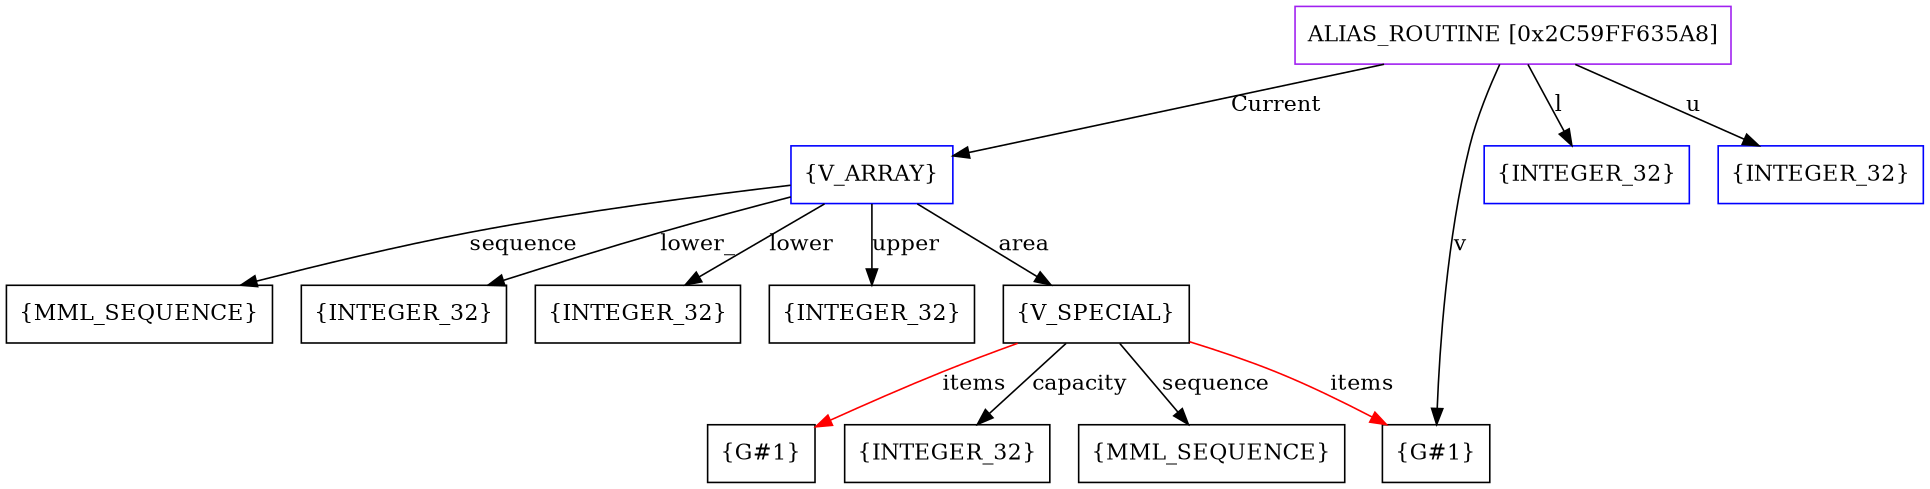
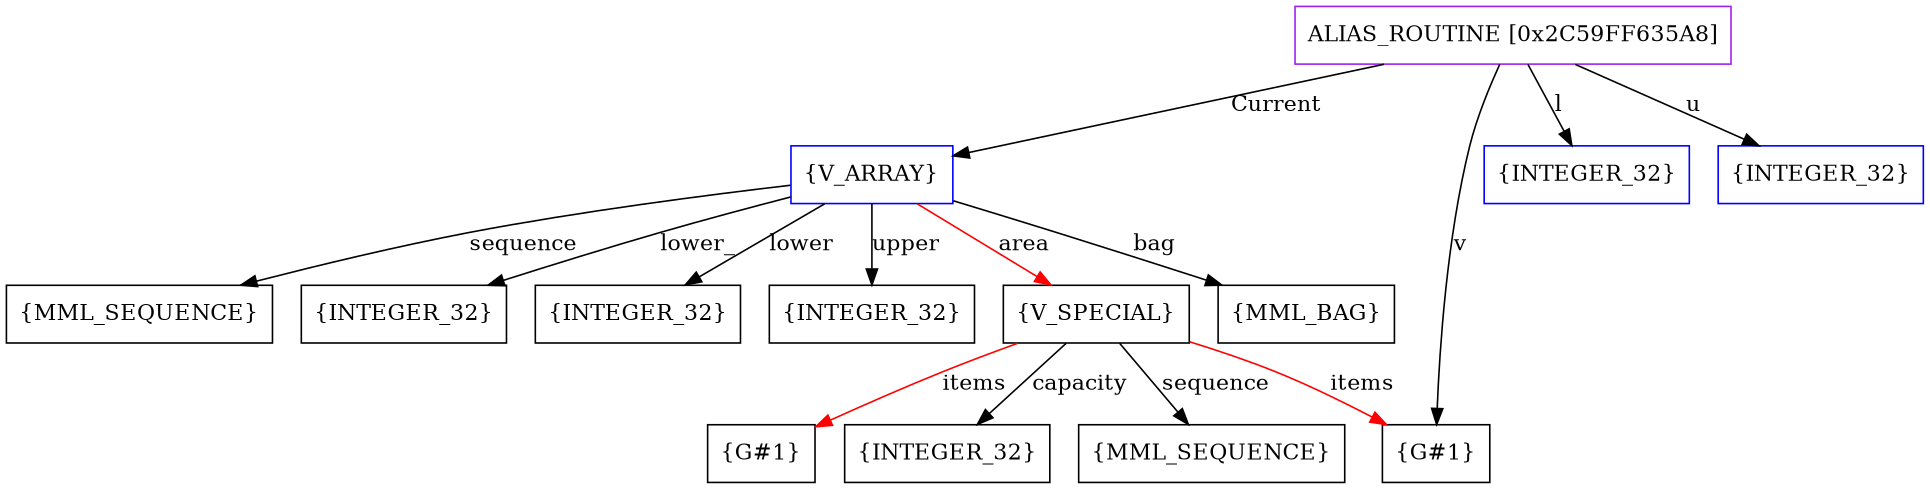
(977, 240) -> (977, 240)
none -> (1306, 314)
